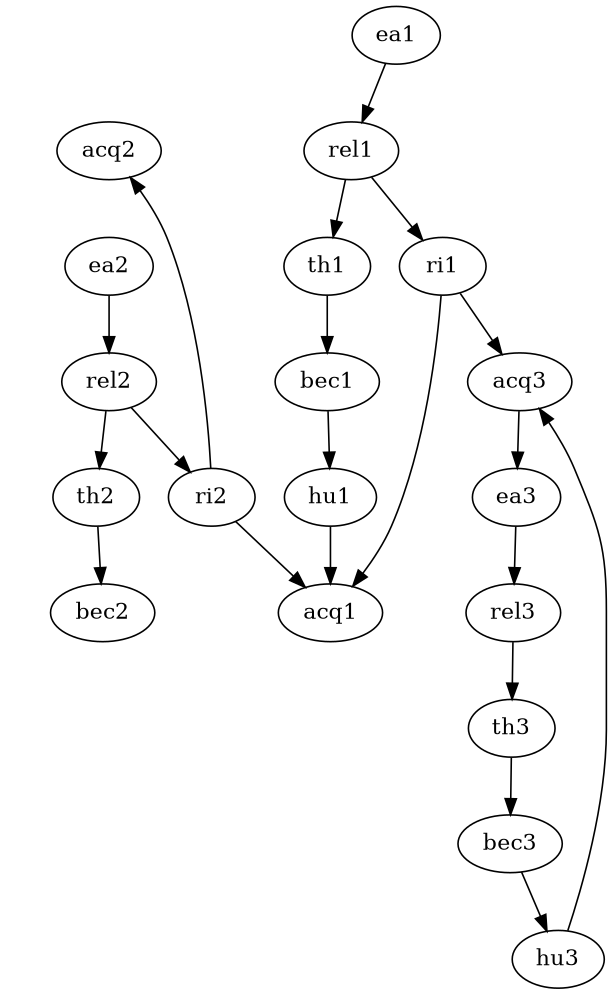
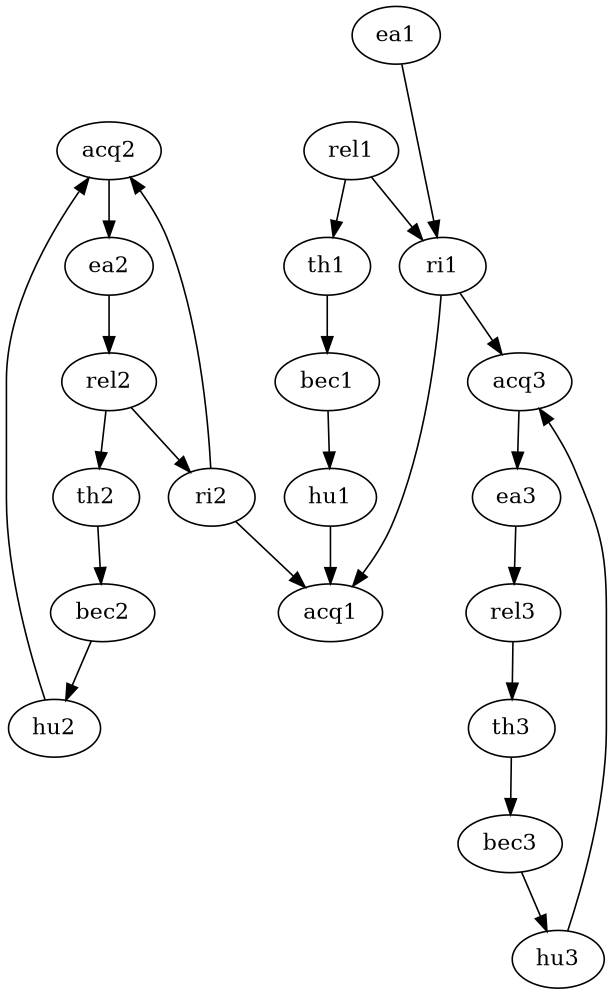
(377, 85) -> (418, 143)
none -> (109, 201)
none -> (55, 728)
